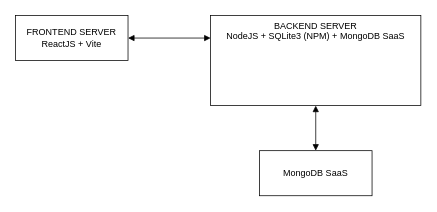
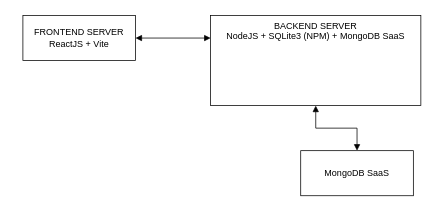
(72, 38) -> (79, 38)
(315, 173) -> (357, 173)
